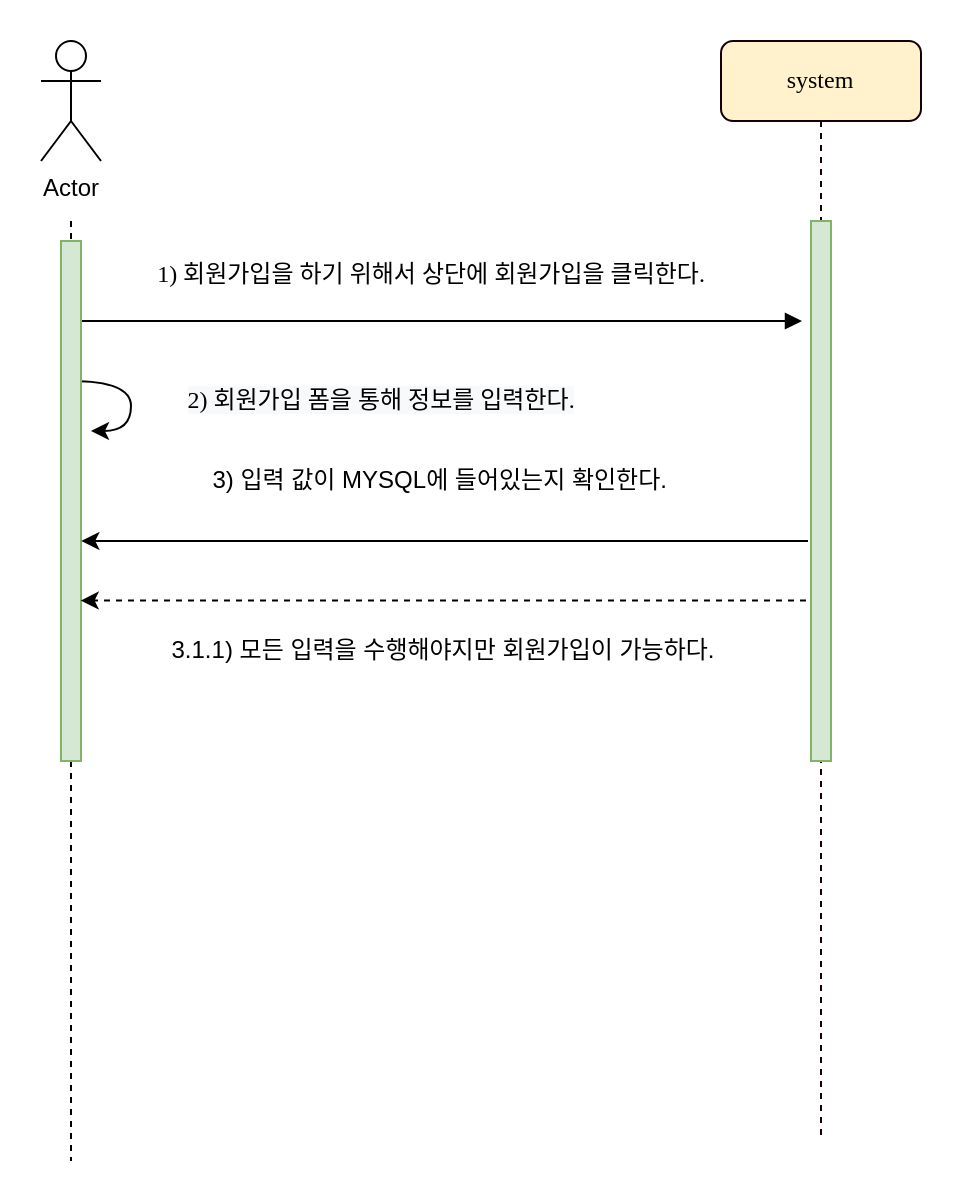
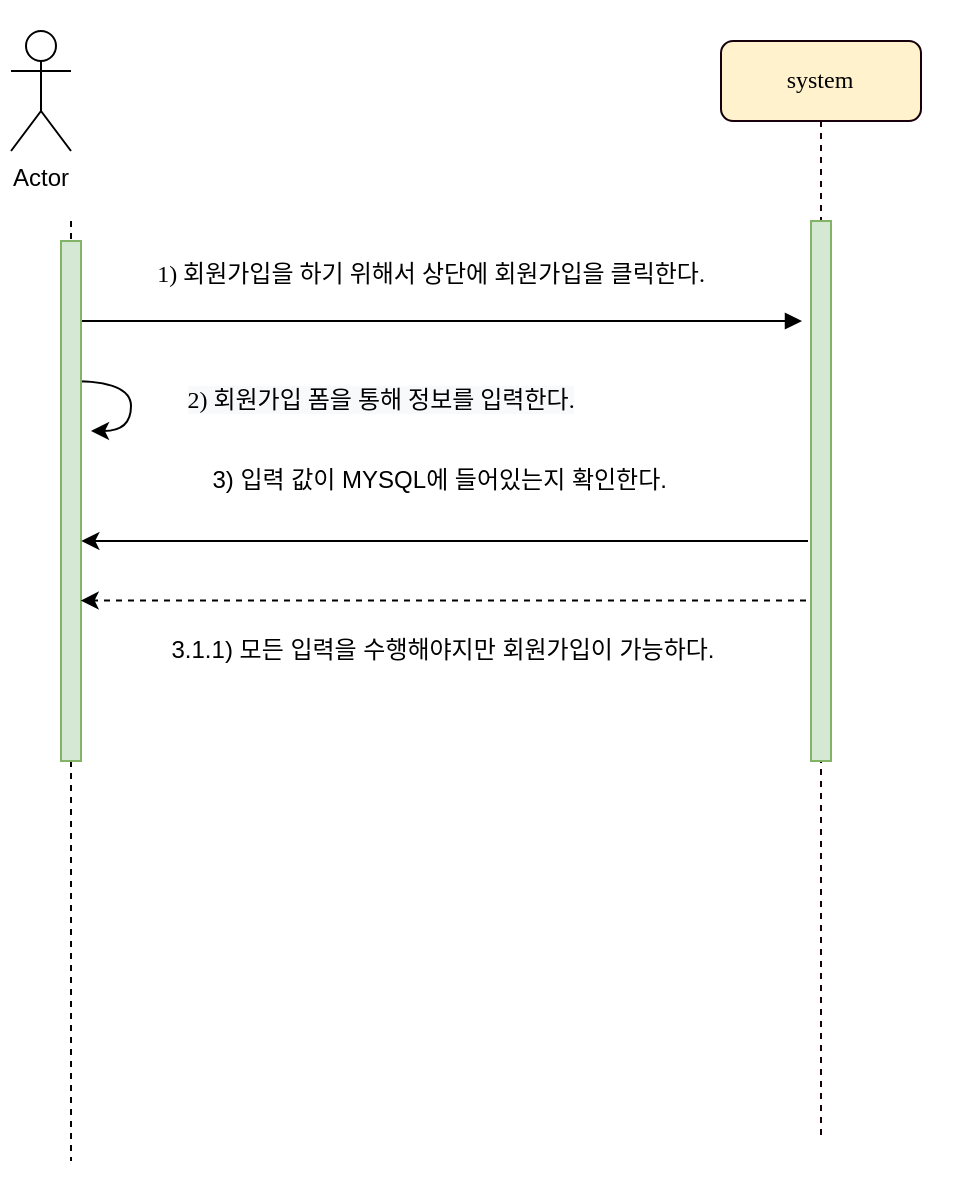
(71, 101) -> (41, 91)
